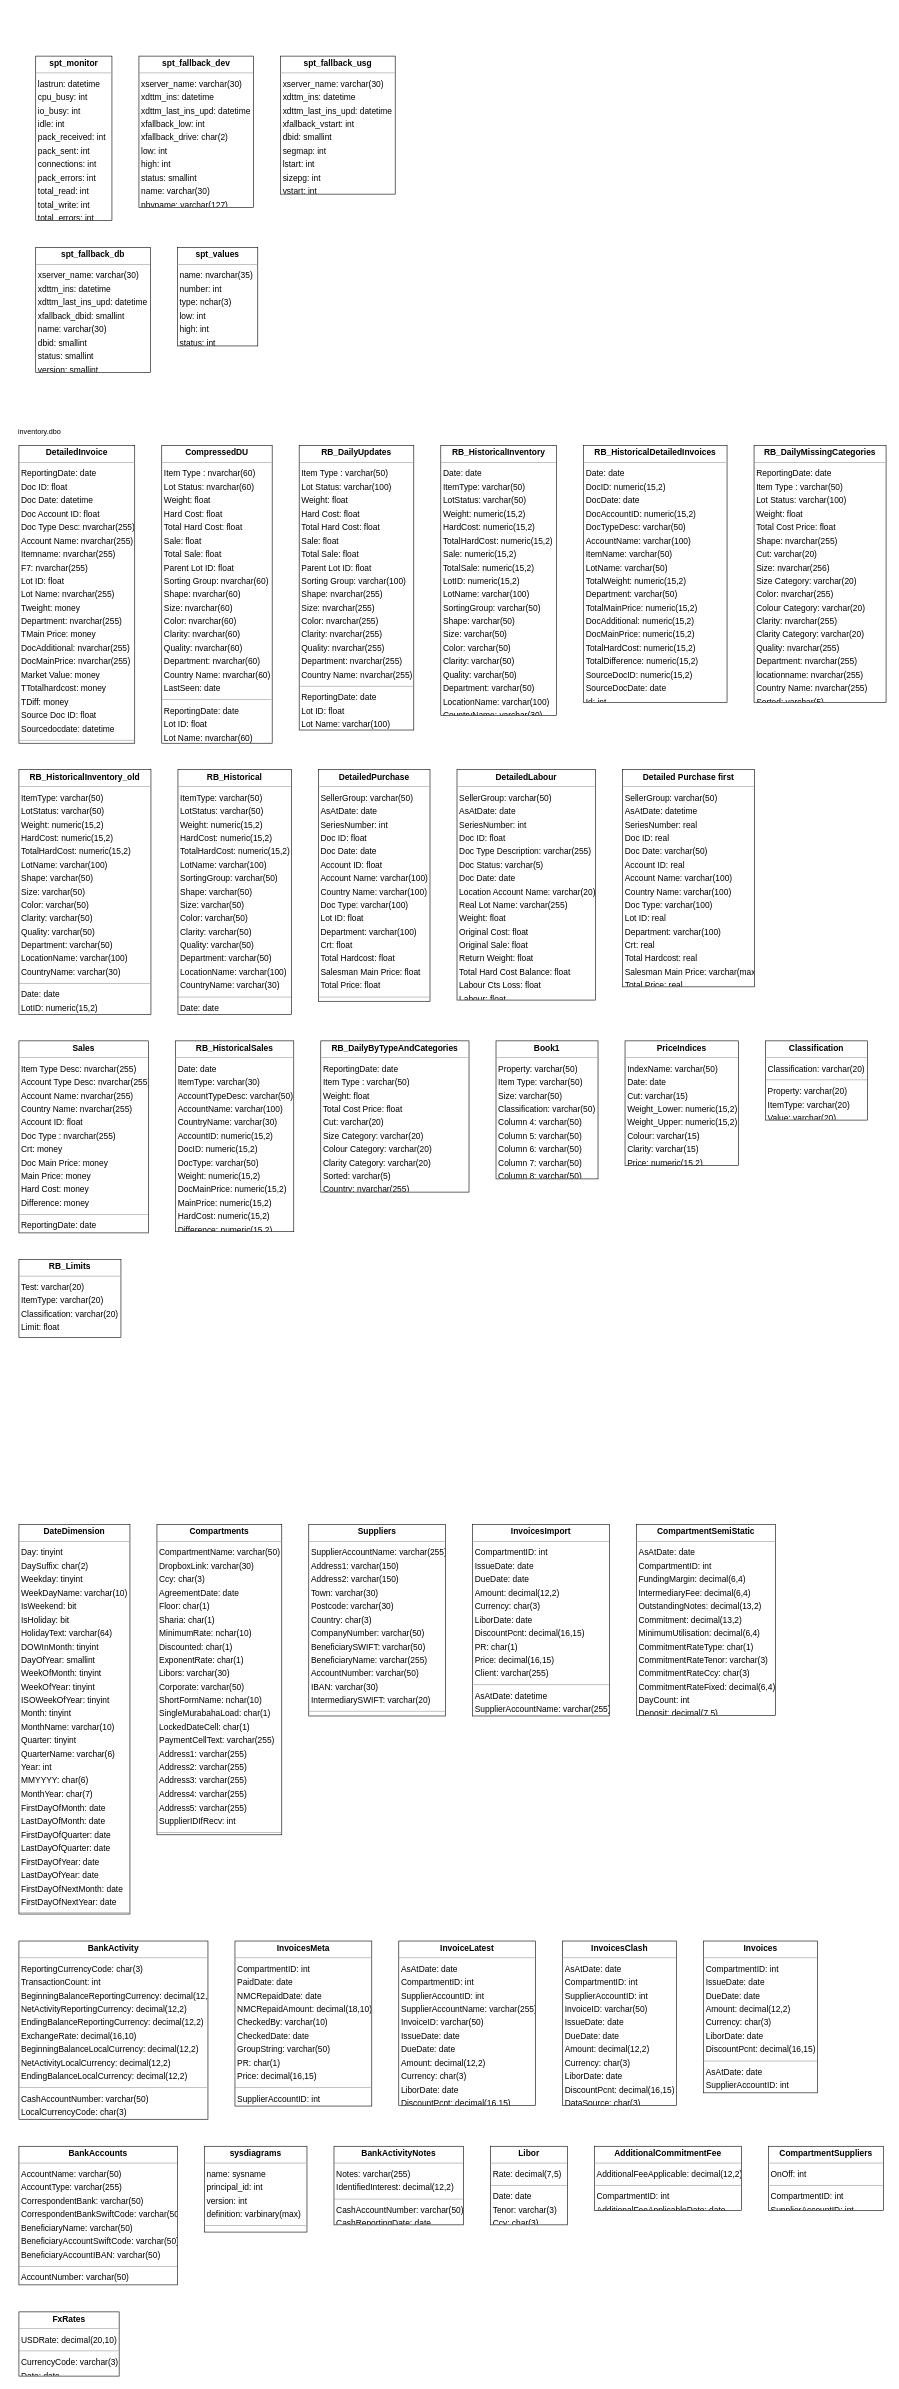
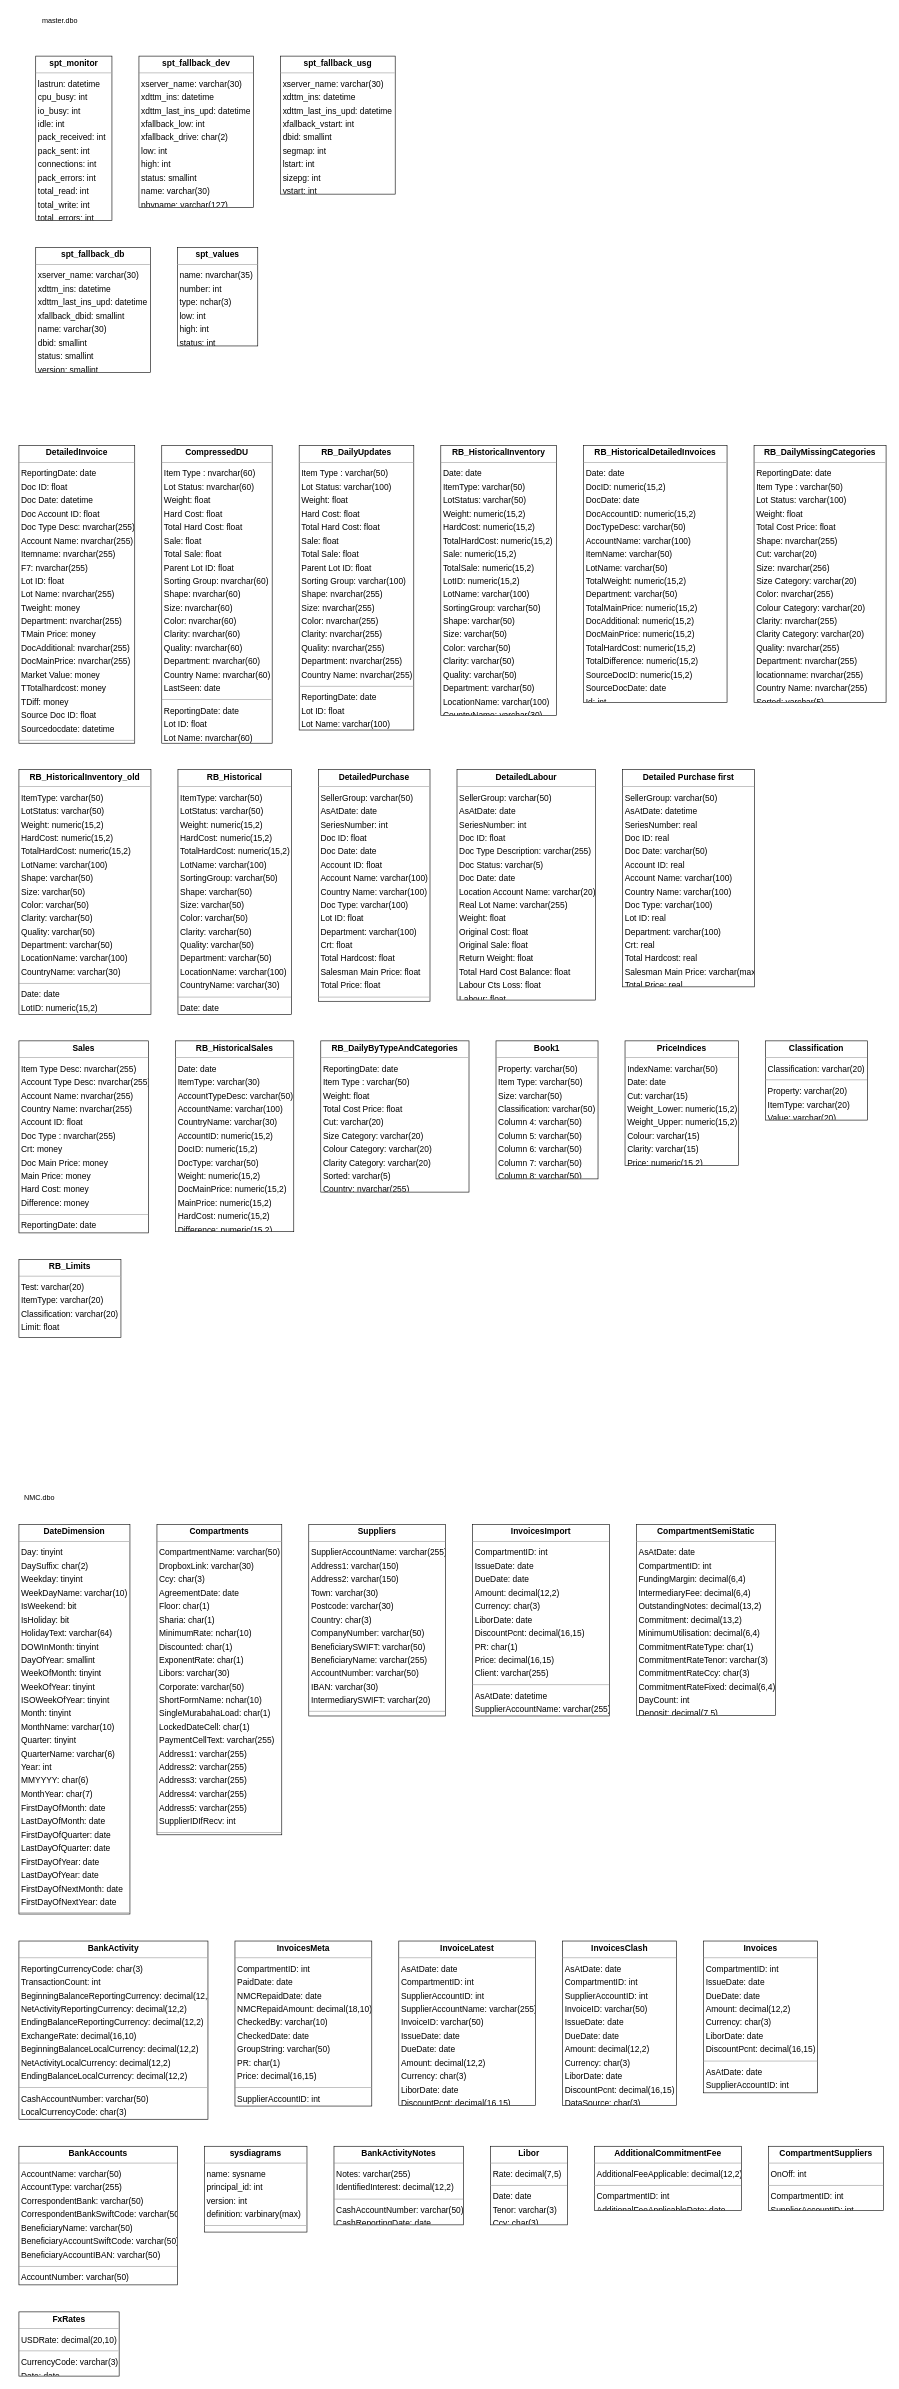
none -> (60, 21)
(39, 432) -> none
none -> (39, 1497)
